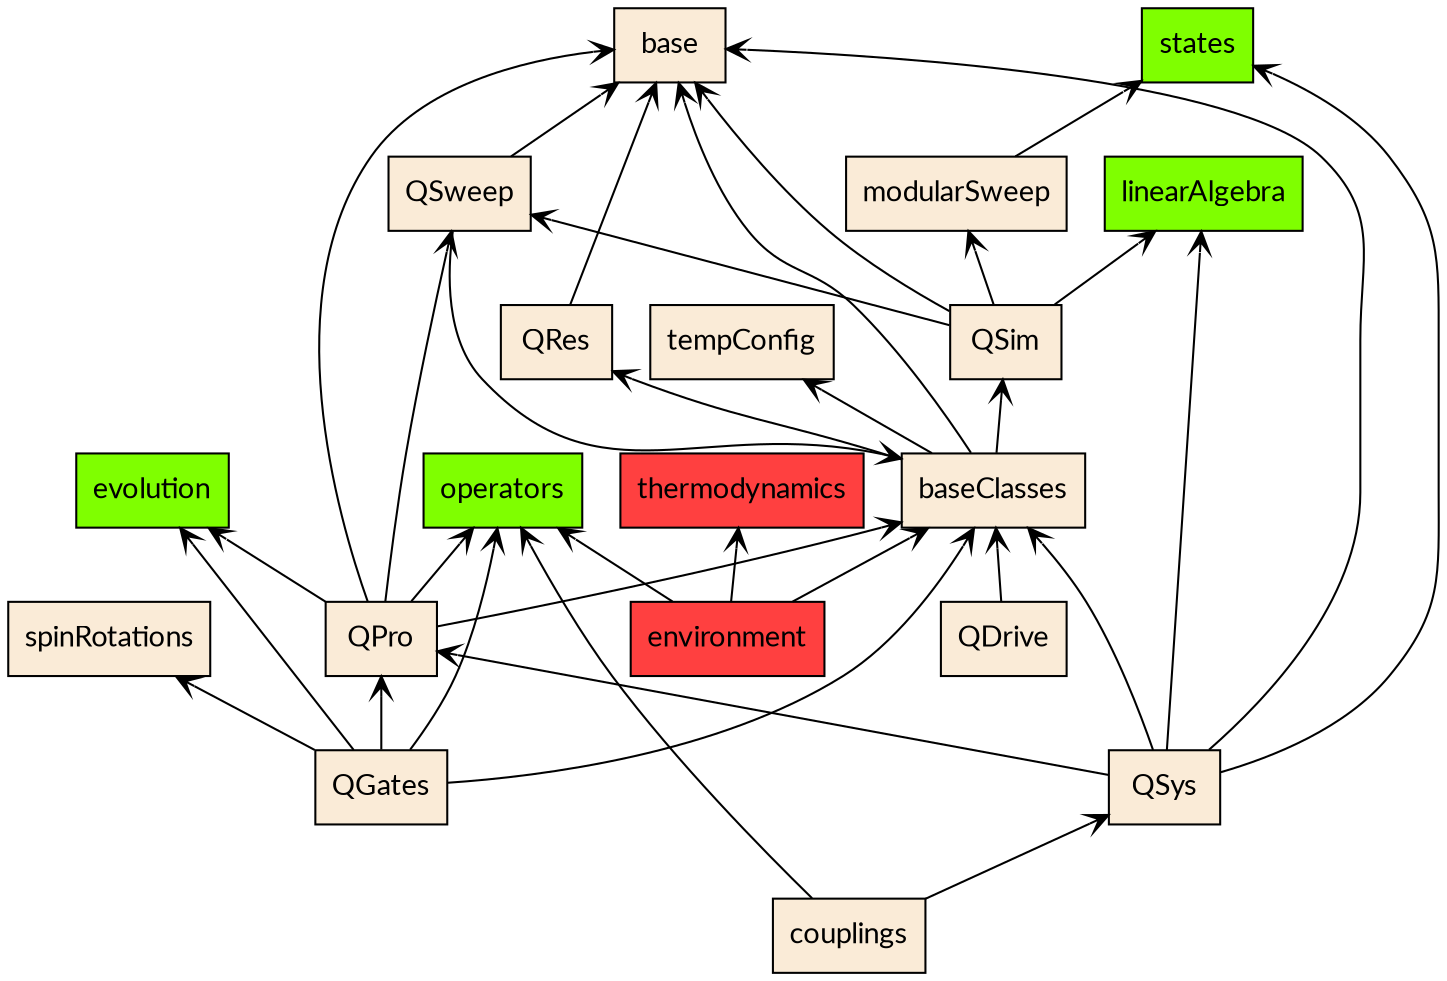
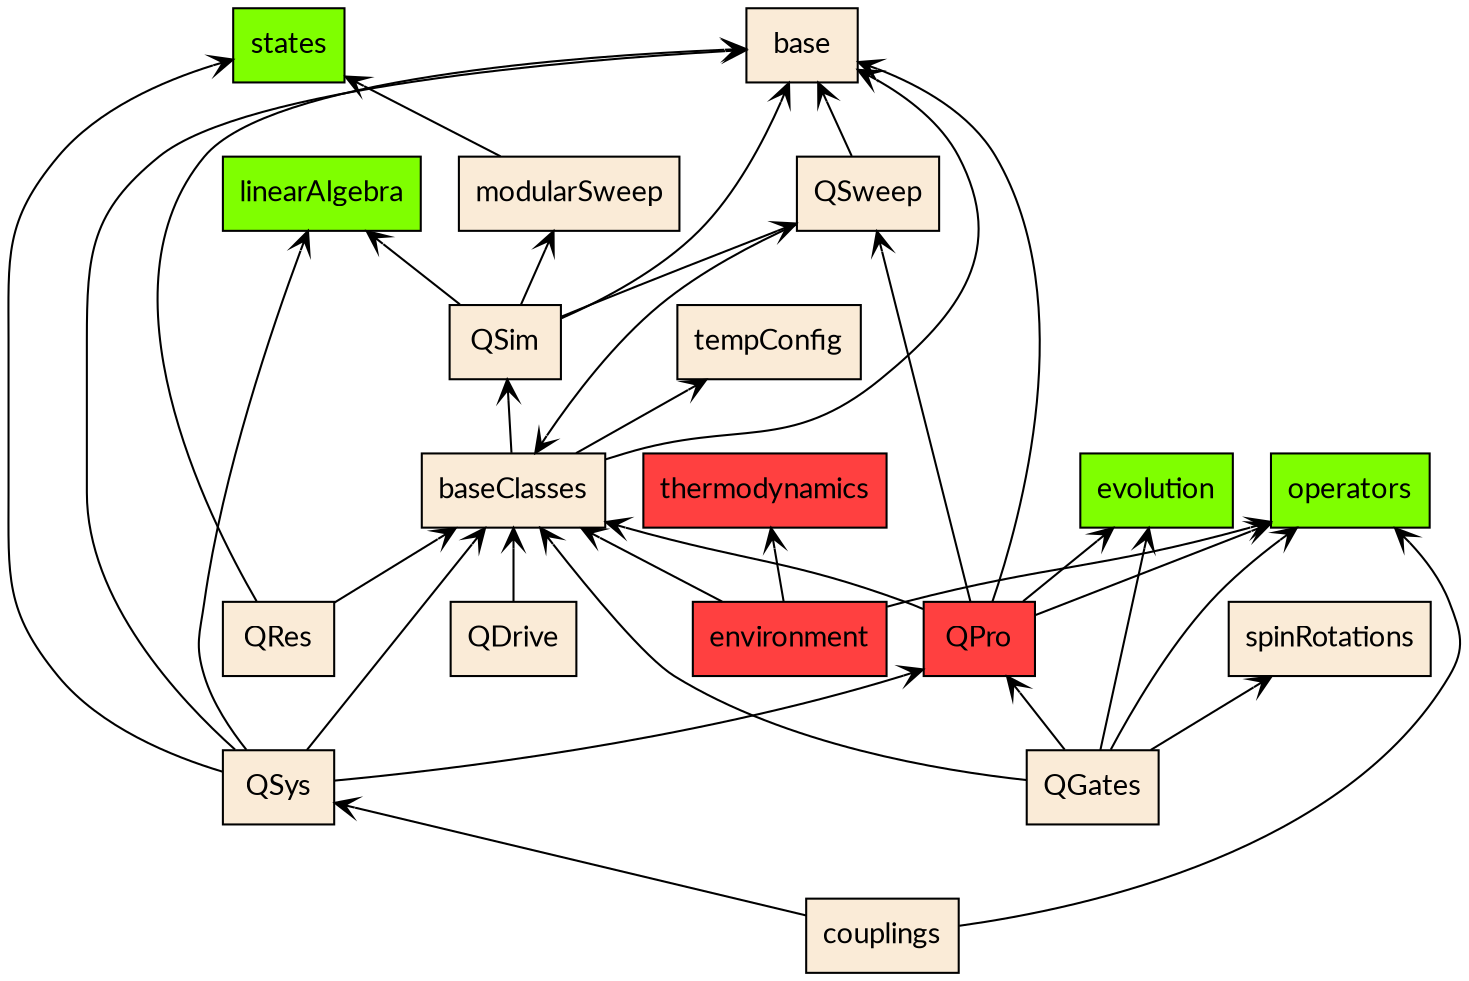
(766, 421) -> (386, 571)
(381, 639) -> (979, 639)
